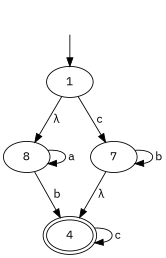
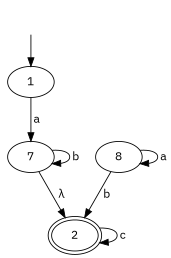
(51, 116) -> none
(98, 119) -> (36, 119)
(70, 235) -> (75, 235)
